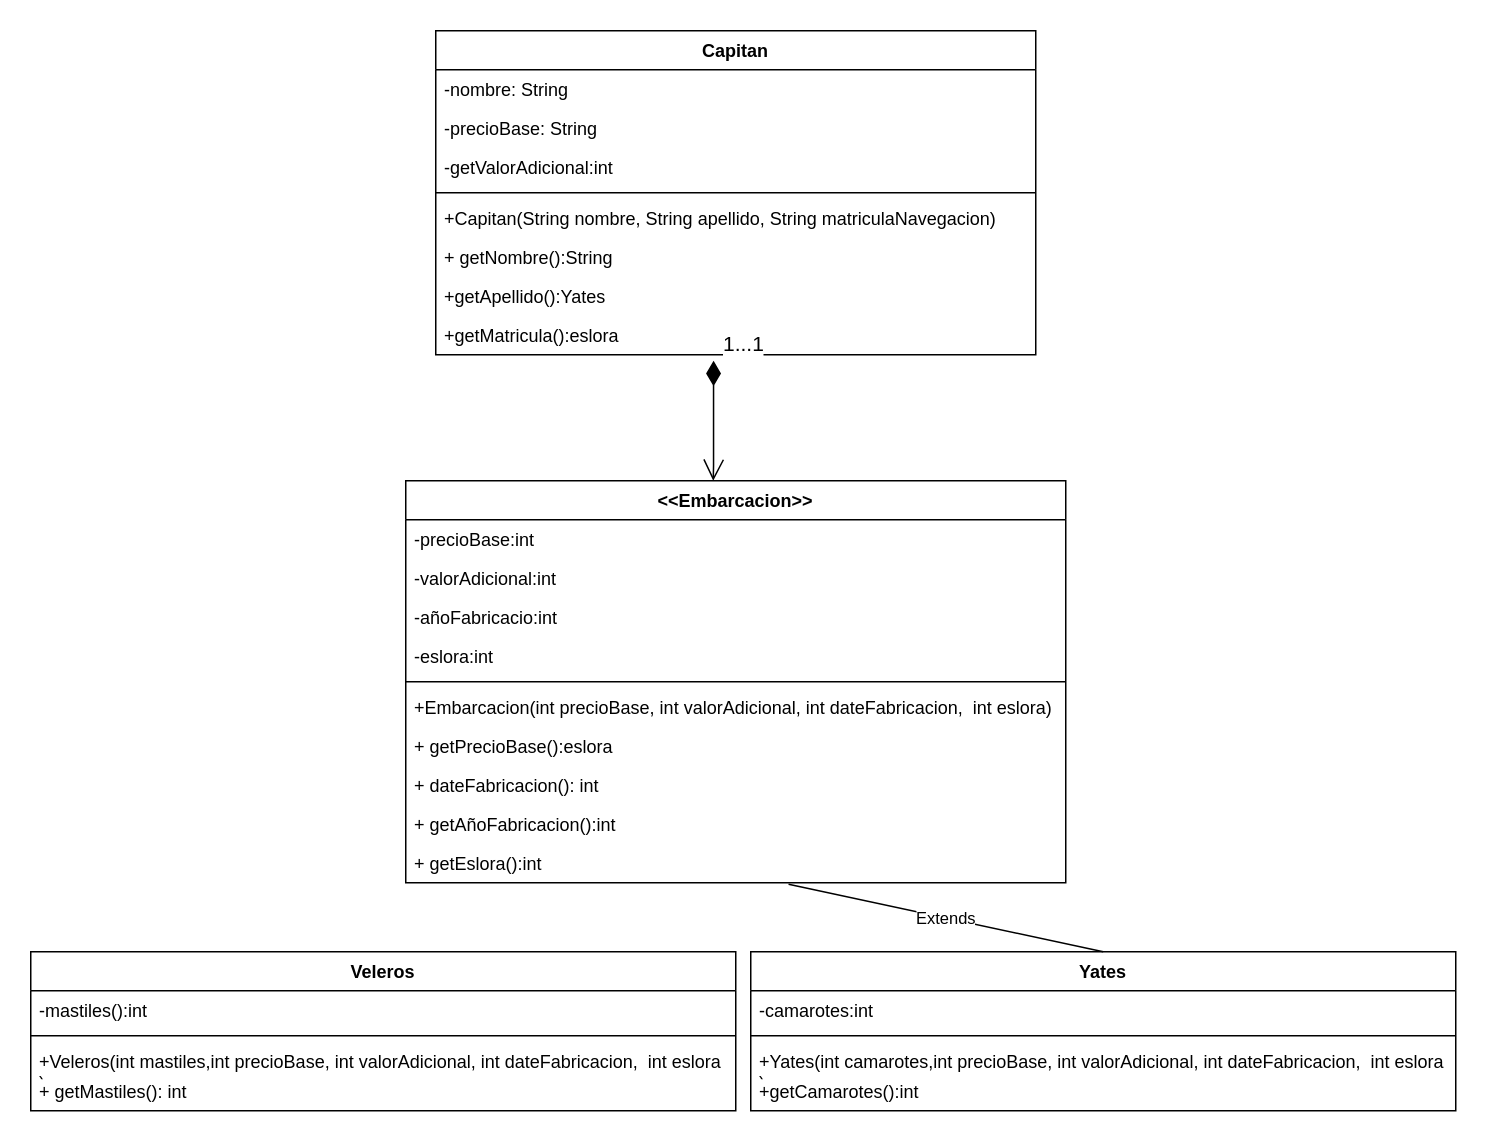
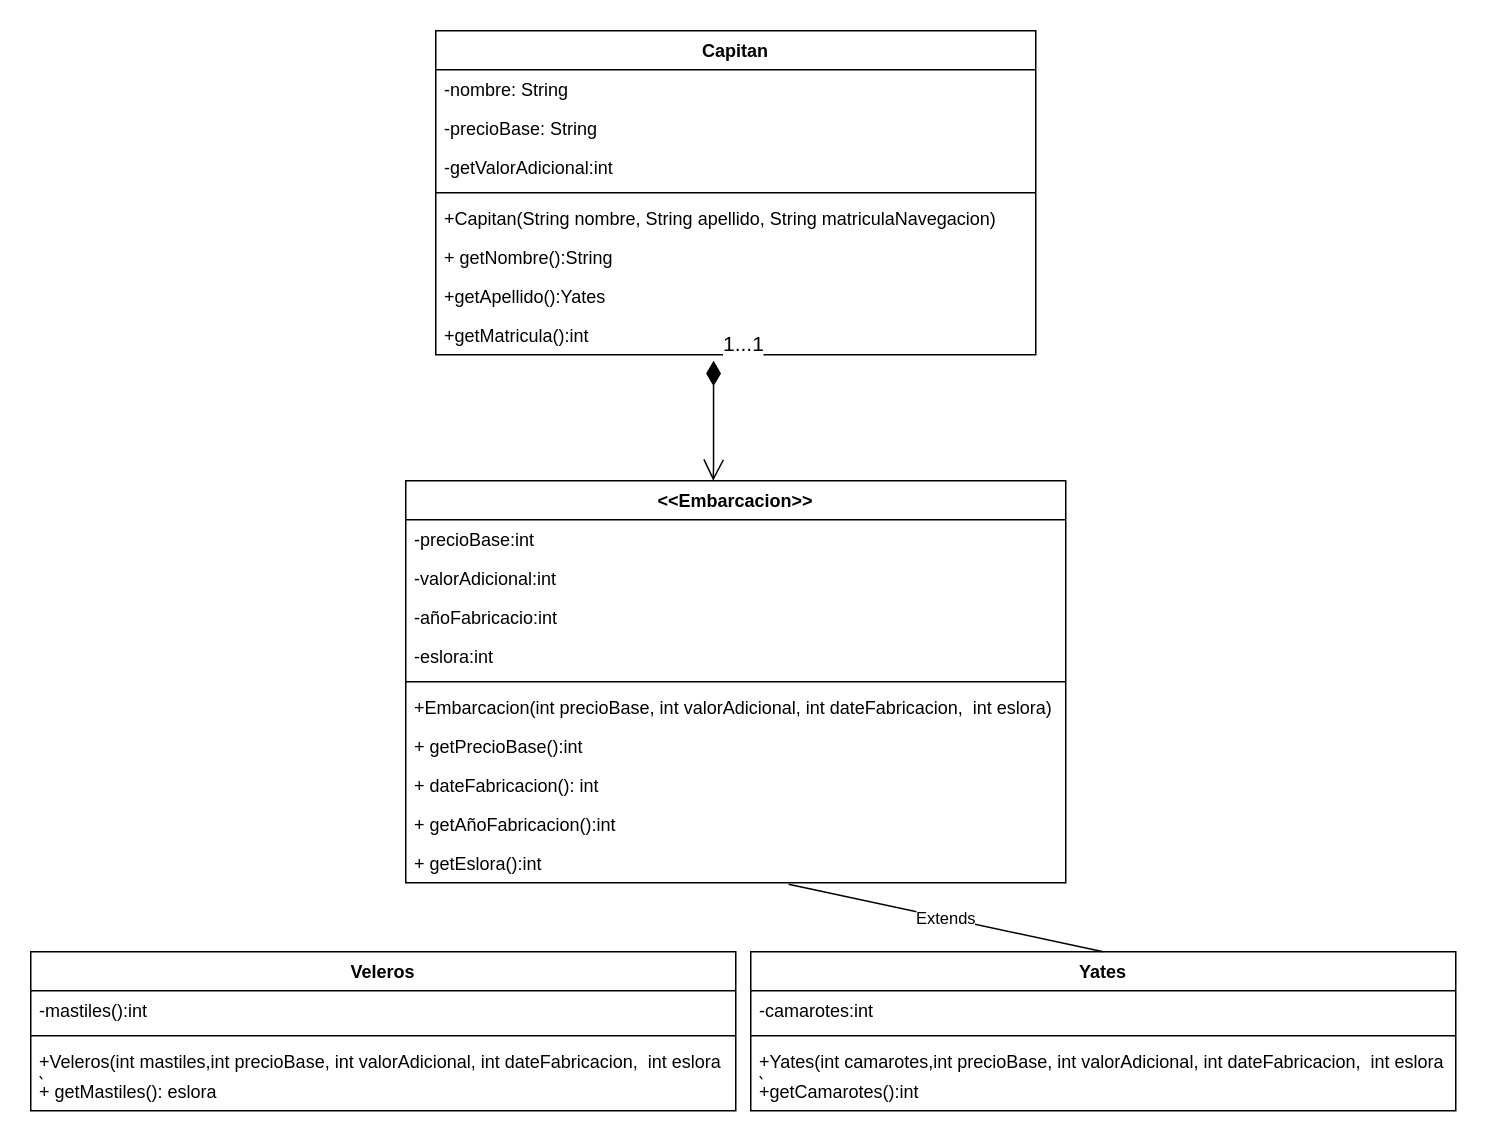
(546, 336) -> (530, 336)
(526, 747) -> (510, 747)
(126, 1092) -> (141, 1092)
